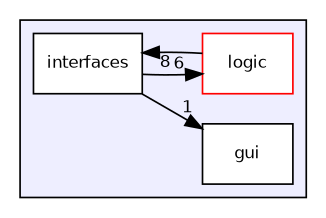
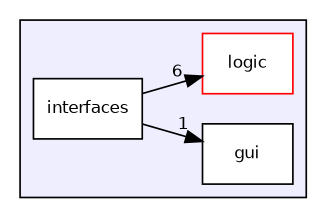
(181, 52) -> none
